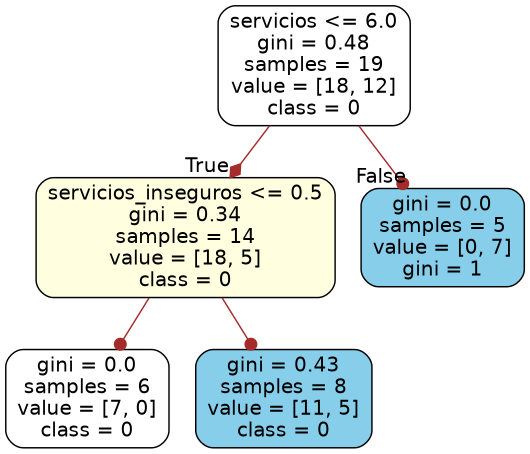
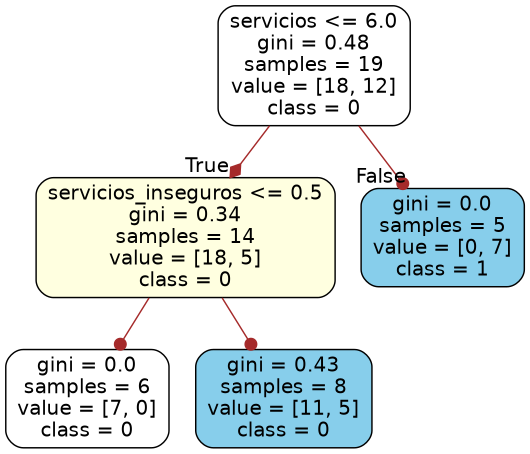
(443, 238) -> (443, 238)
